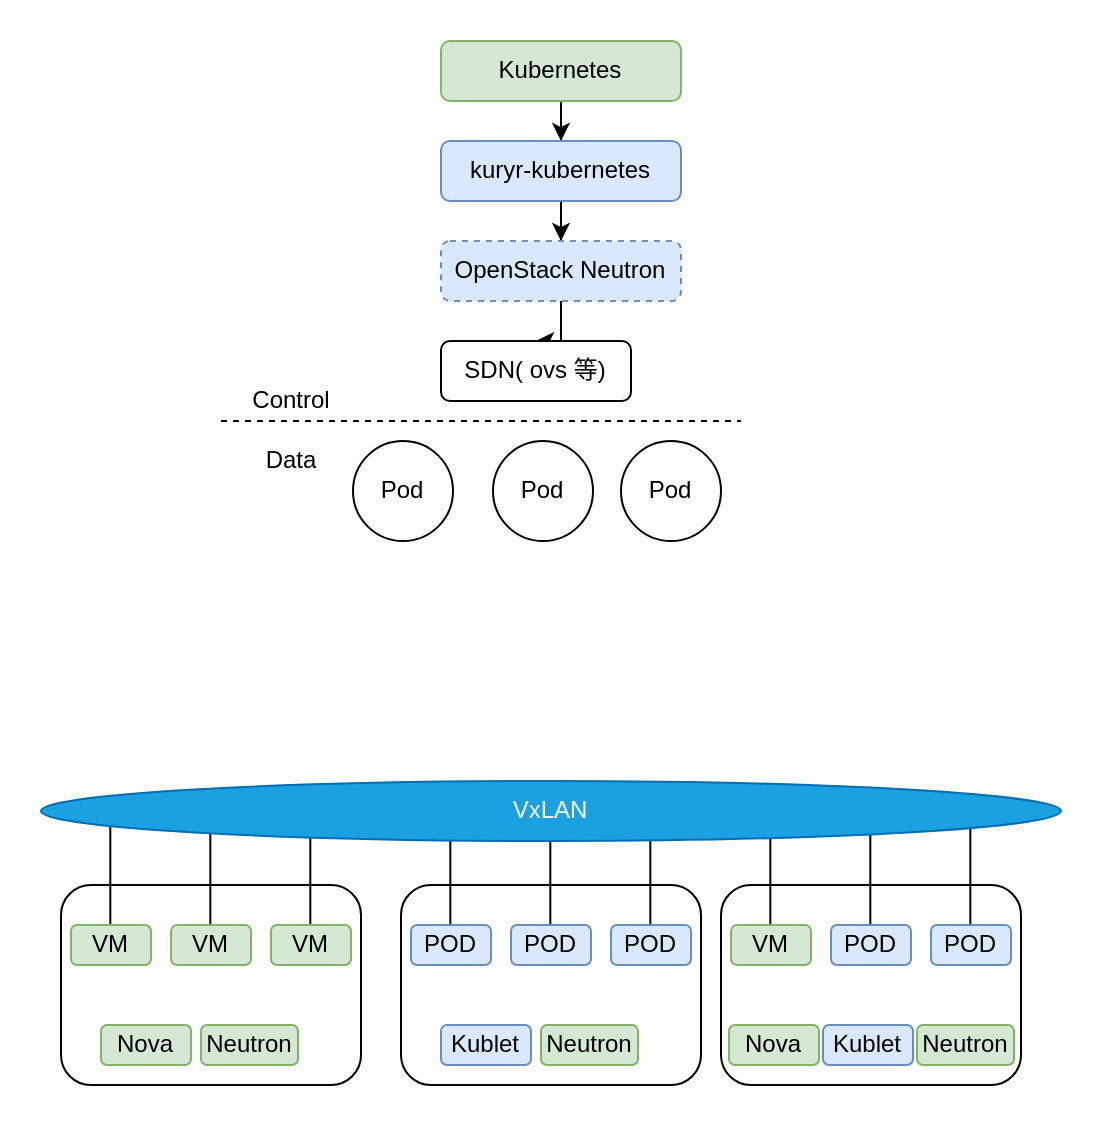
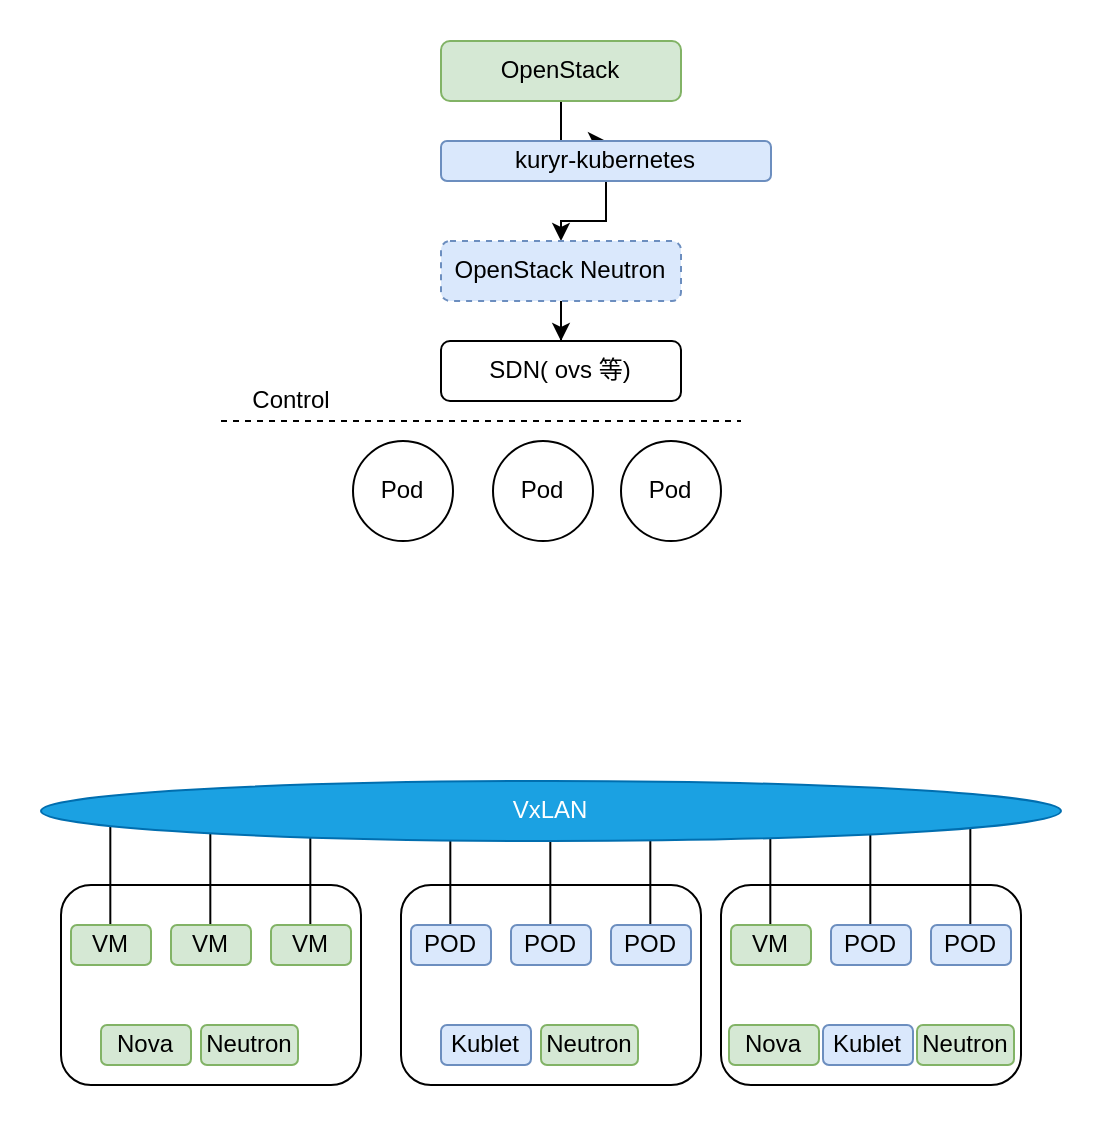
(561, 71) -> (561, 71)
(561, 171) -> (606, 161)
(536, 371) -> (561, 371)
(291, 461) -> none
